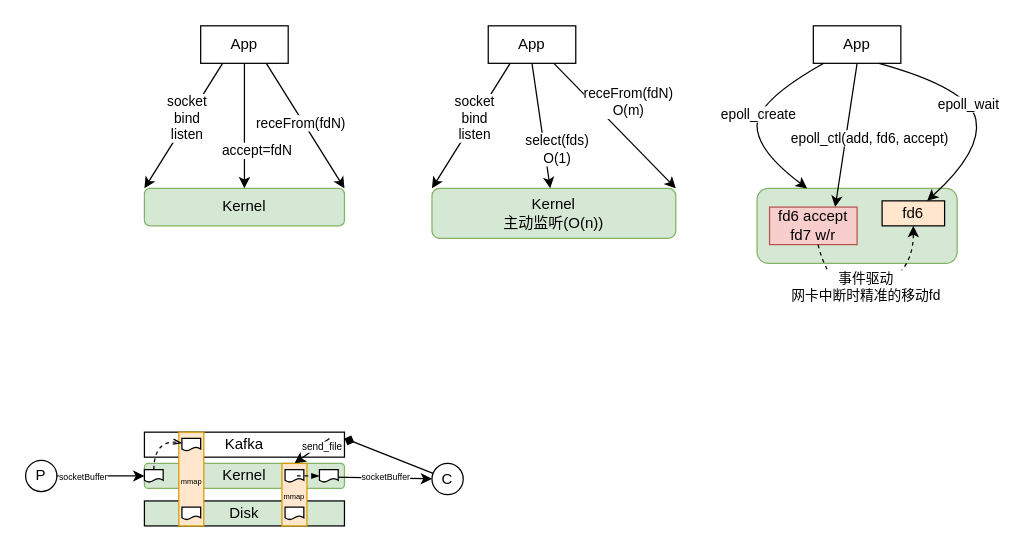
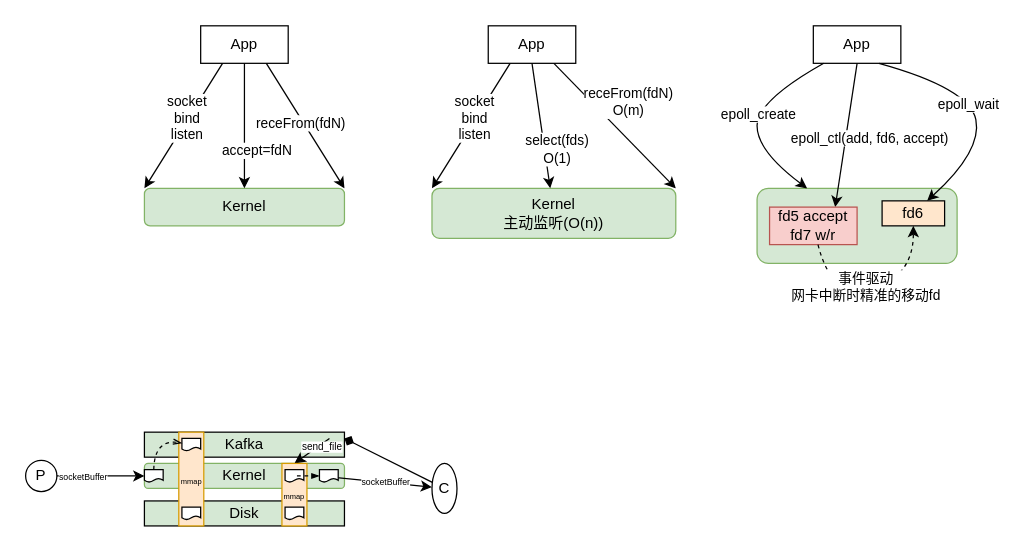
(813, 226) -> (813, 226)
(244, 444) -> (244, 444)
(448, 479) -> (444, 488)
